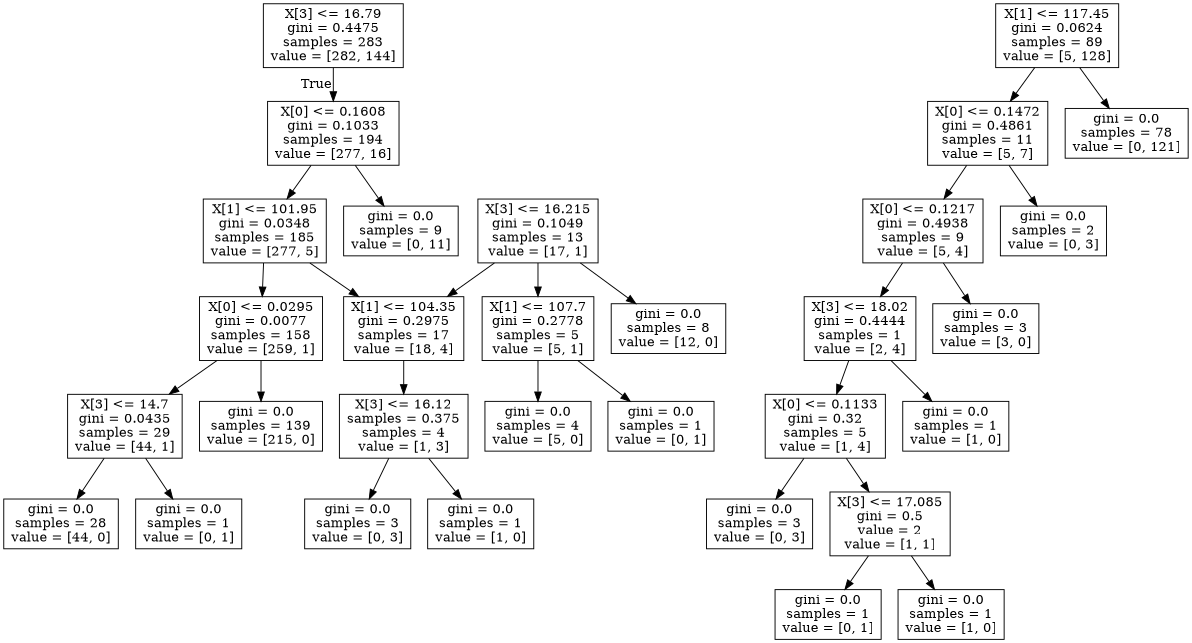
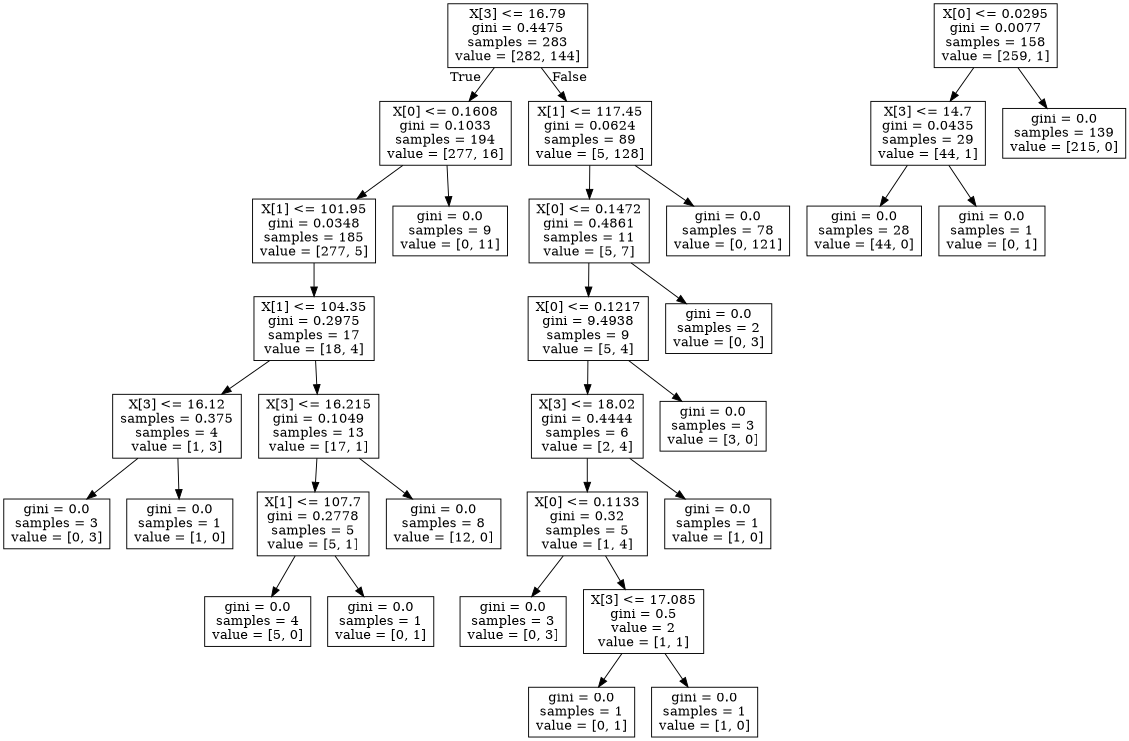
none -> (551, 81)
(923, 231) -> (588, 329)
(263, 275) -> none
(475, 277) -> (316, 373)
(860, 329) -> (587, 426)
